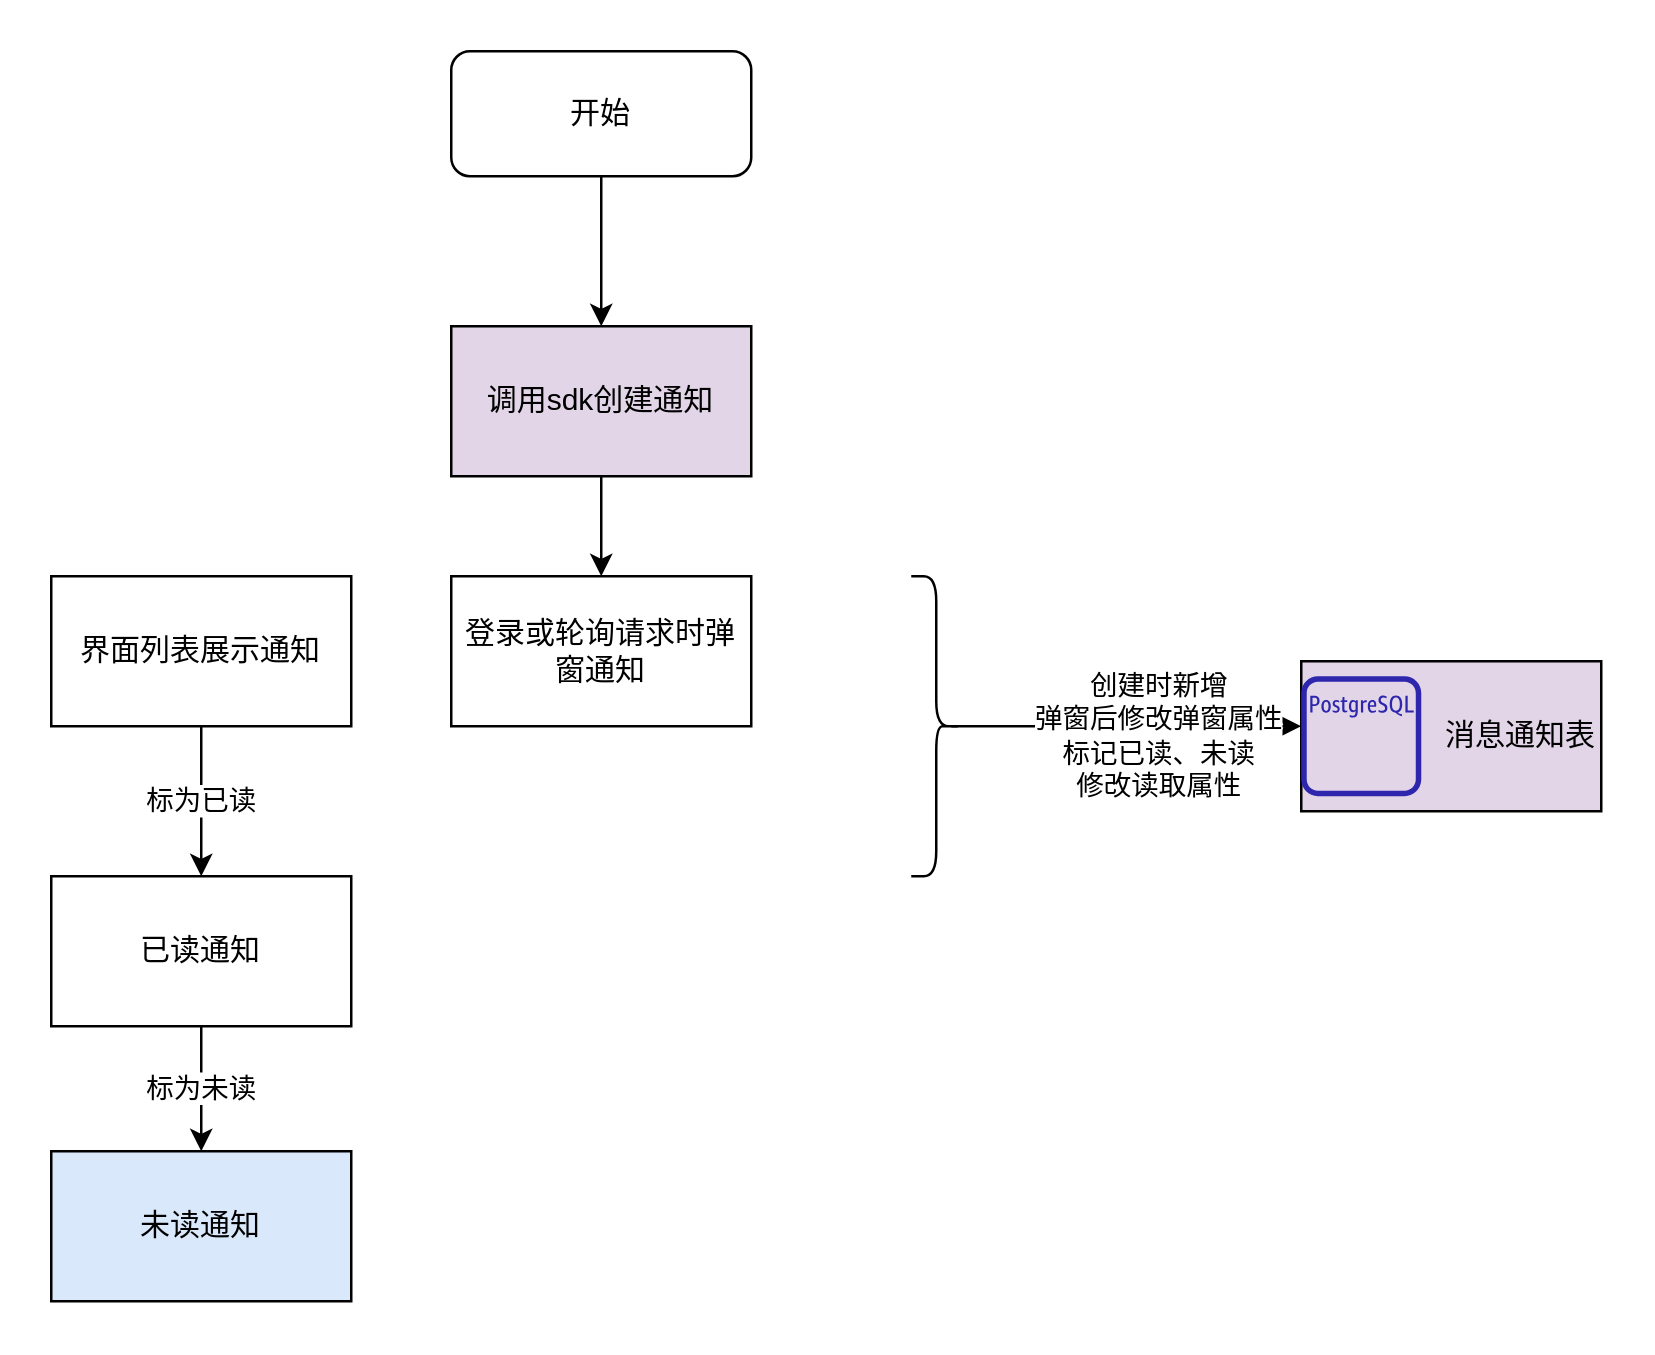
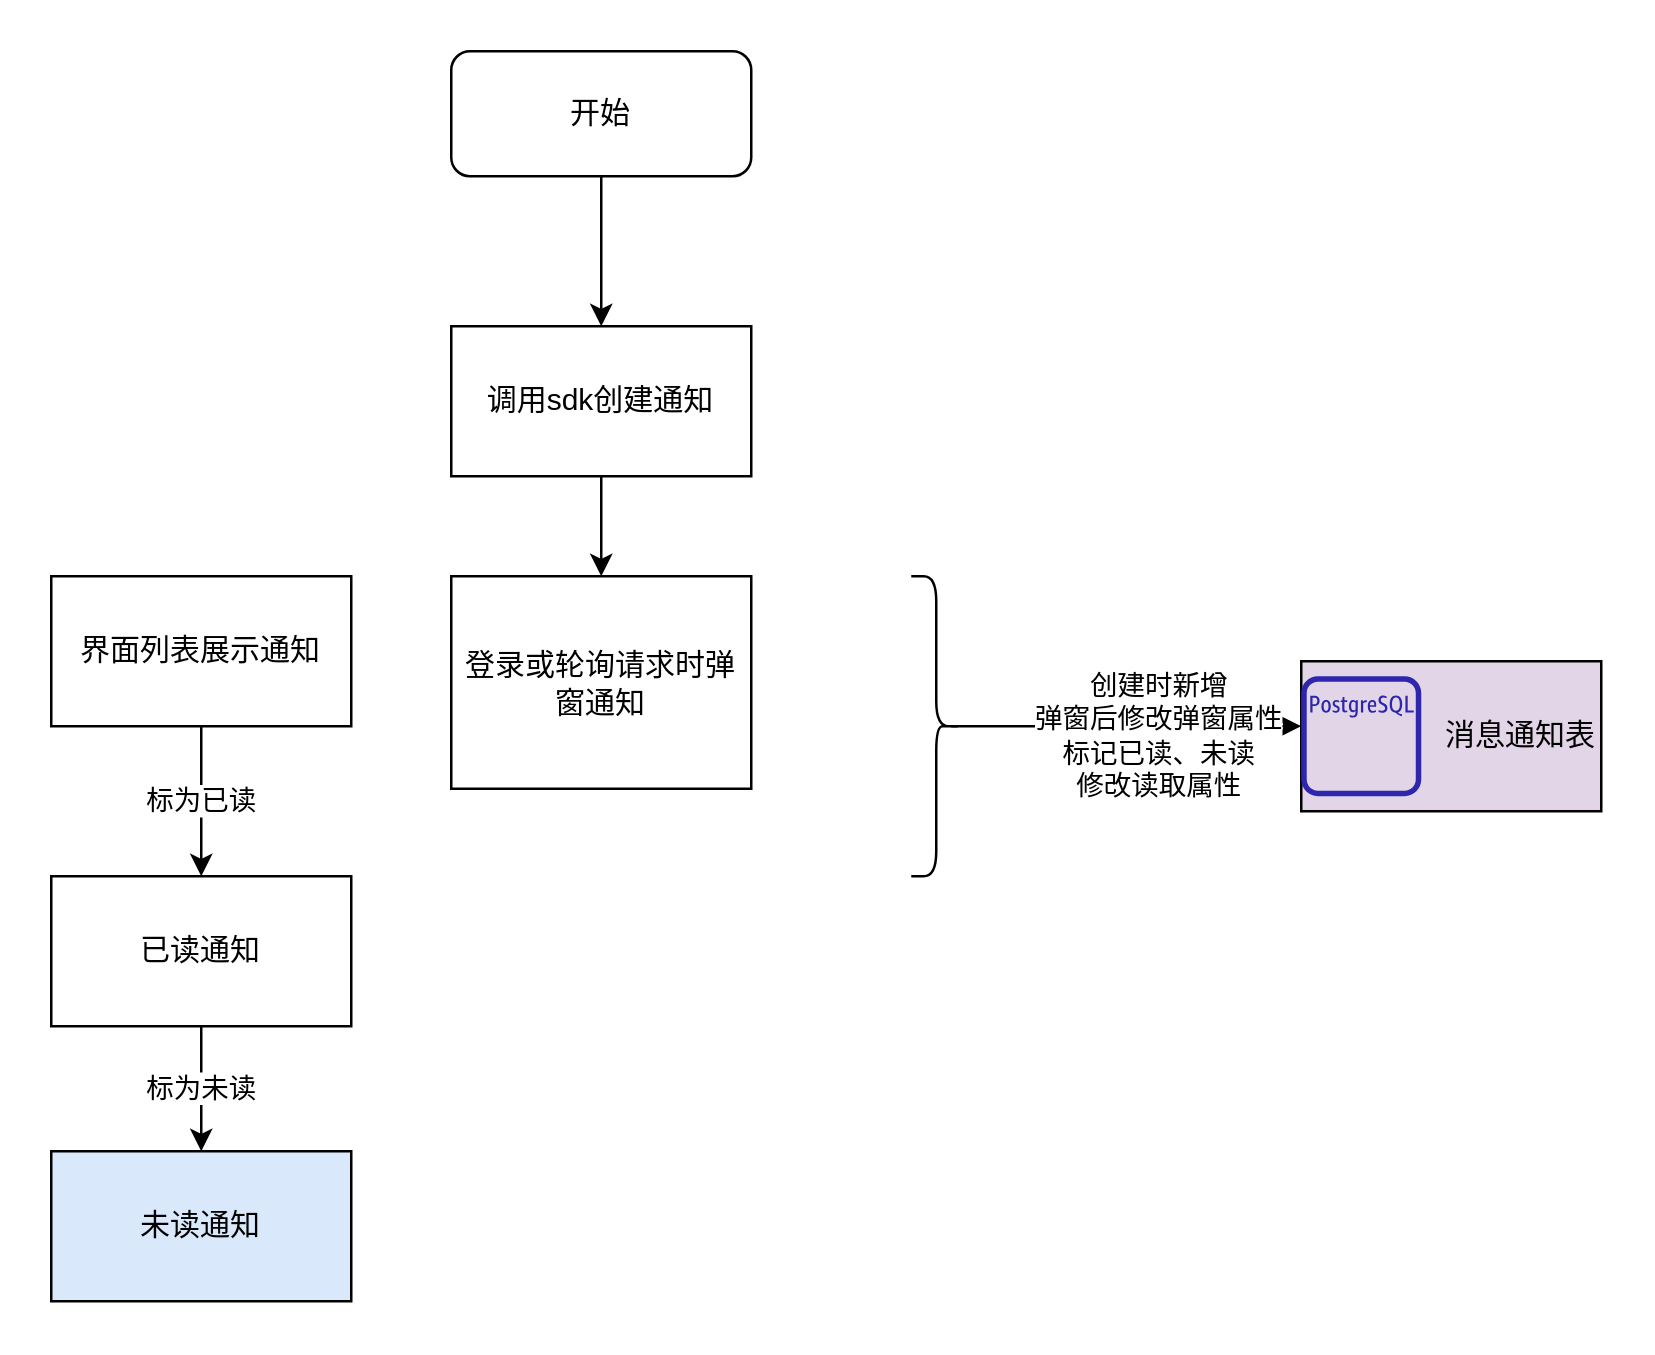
(601, 401) -> (601, 401)
(601, 651) -> (601, 683)
